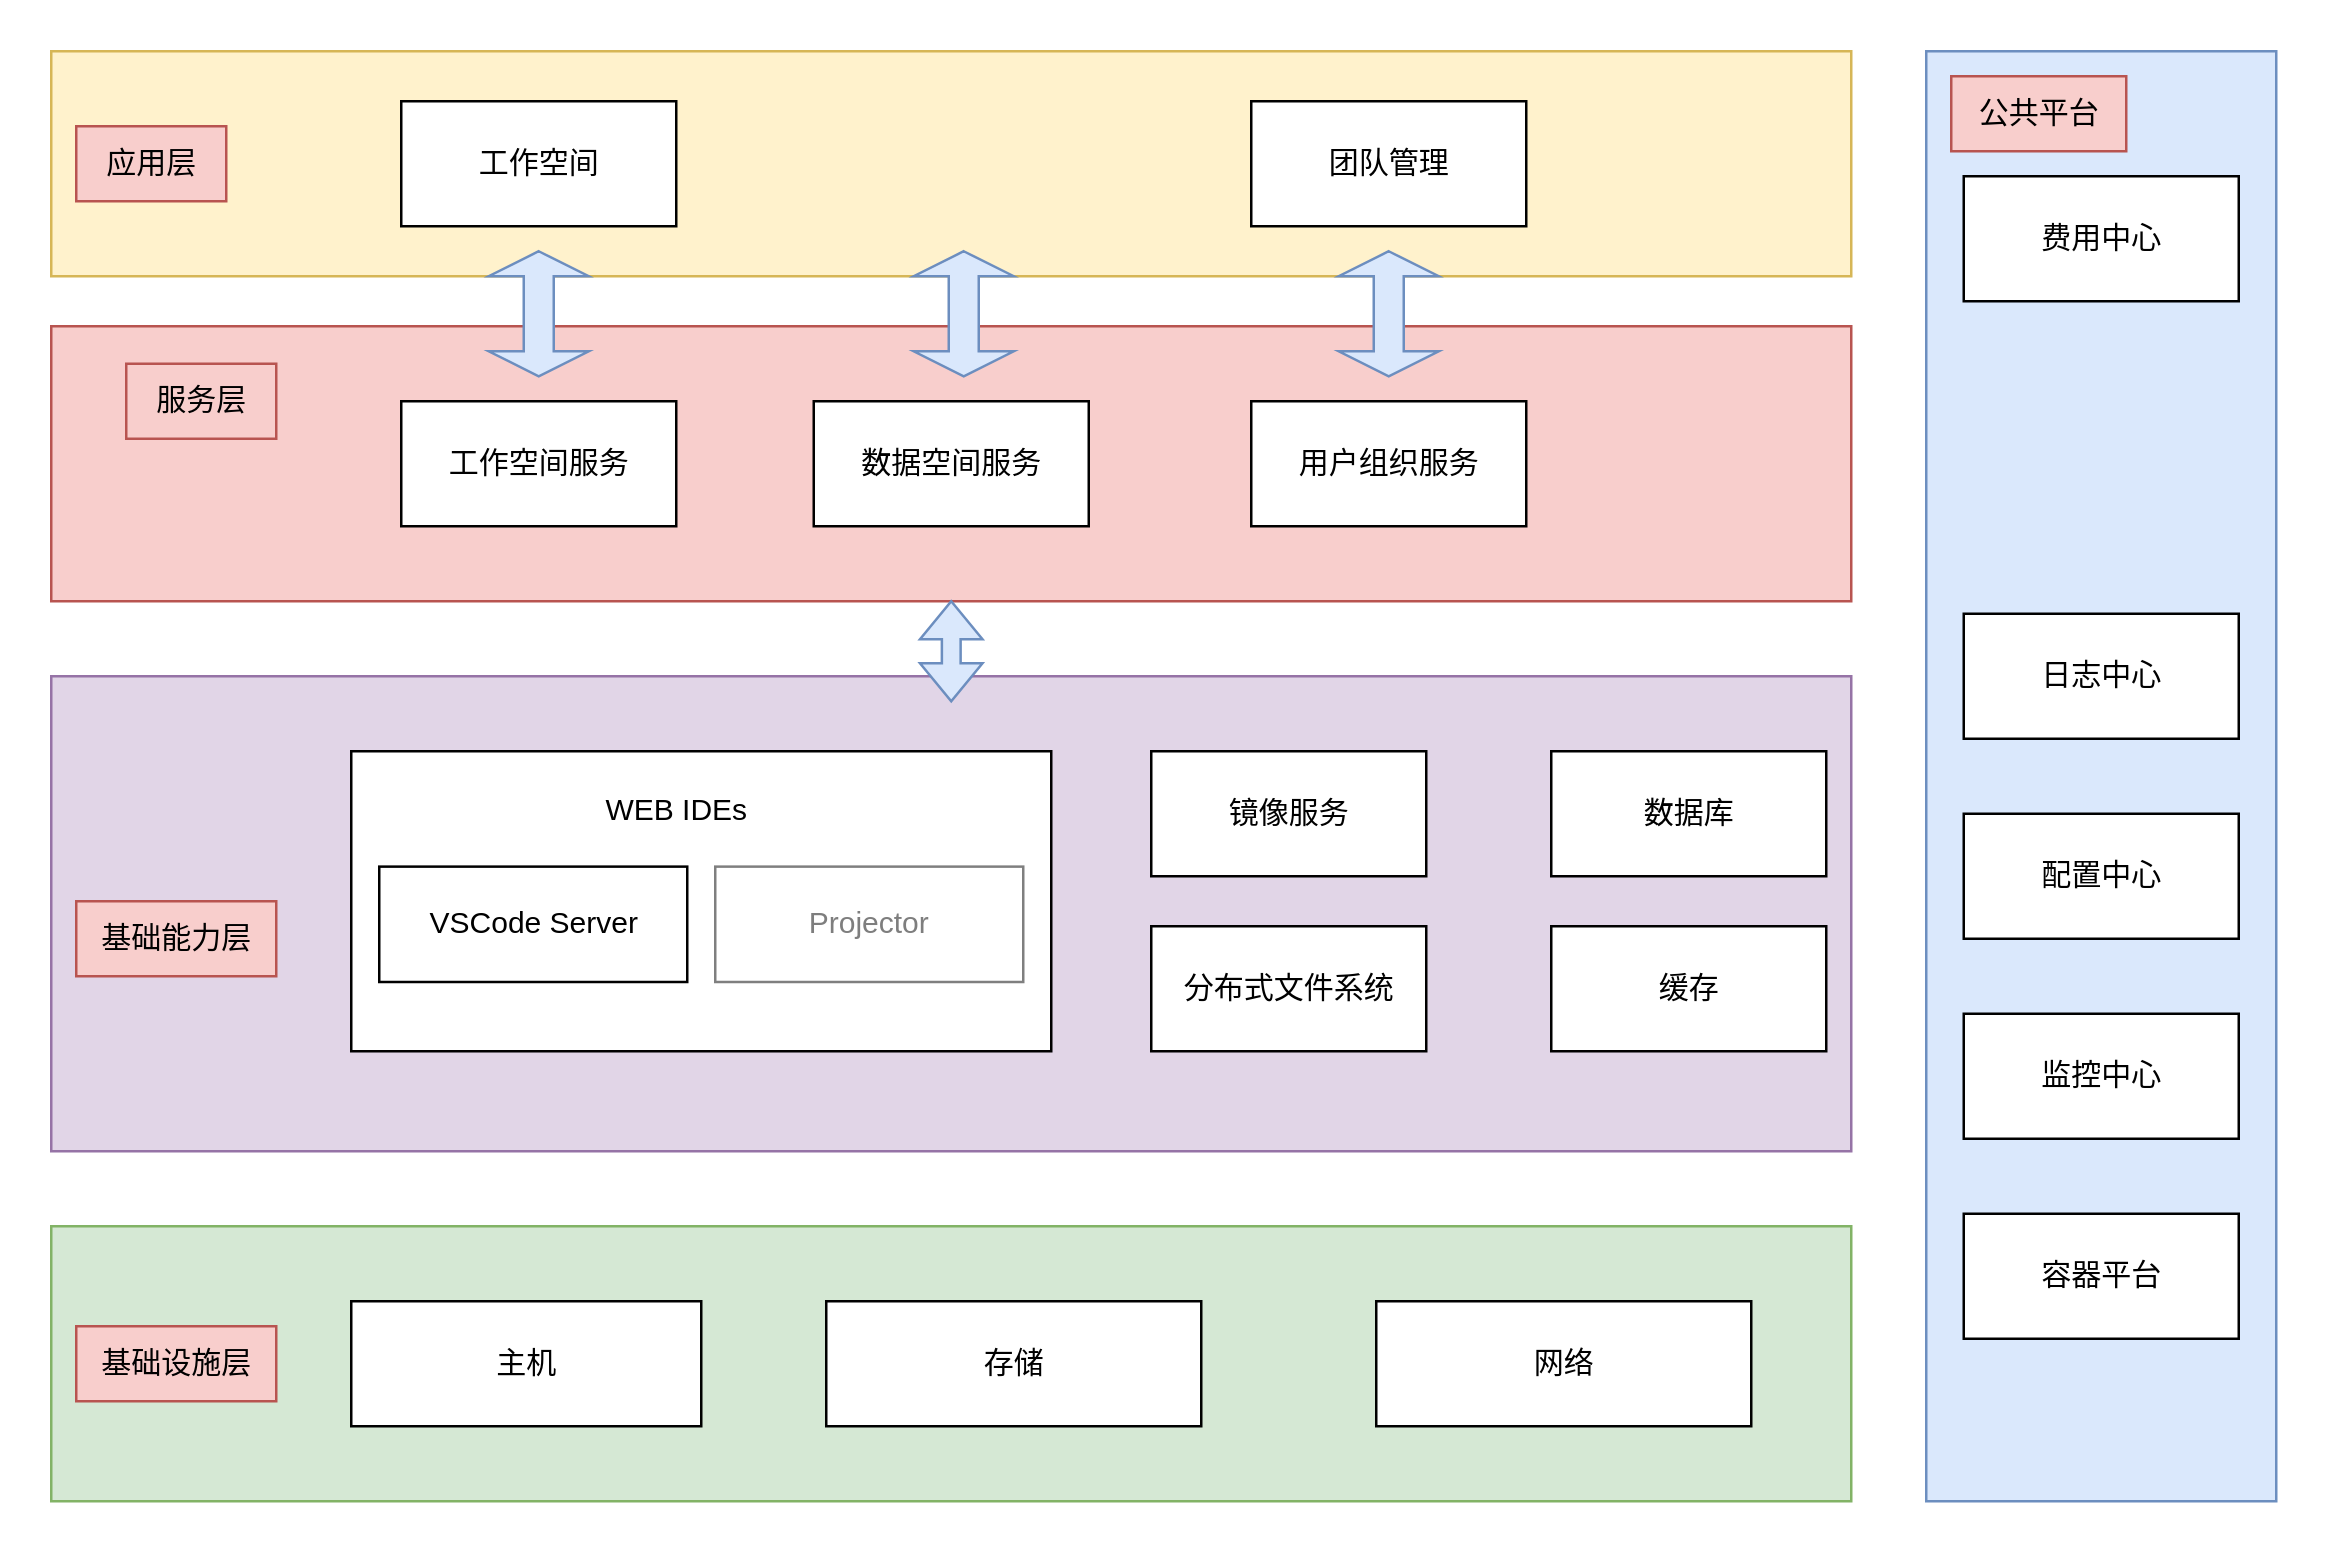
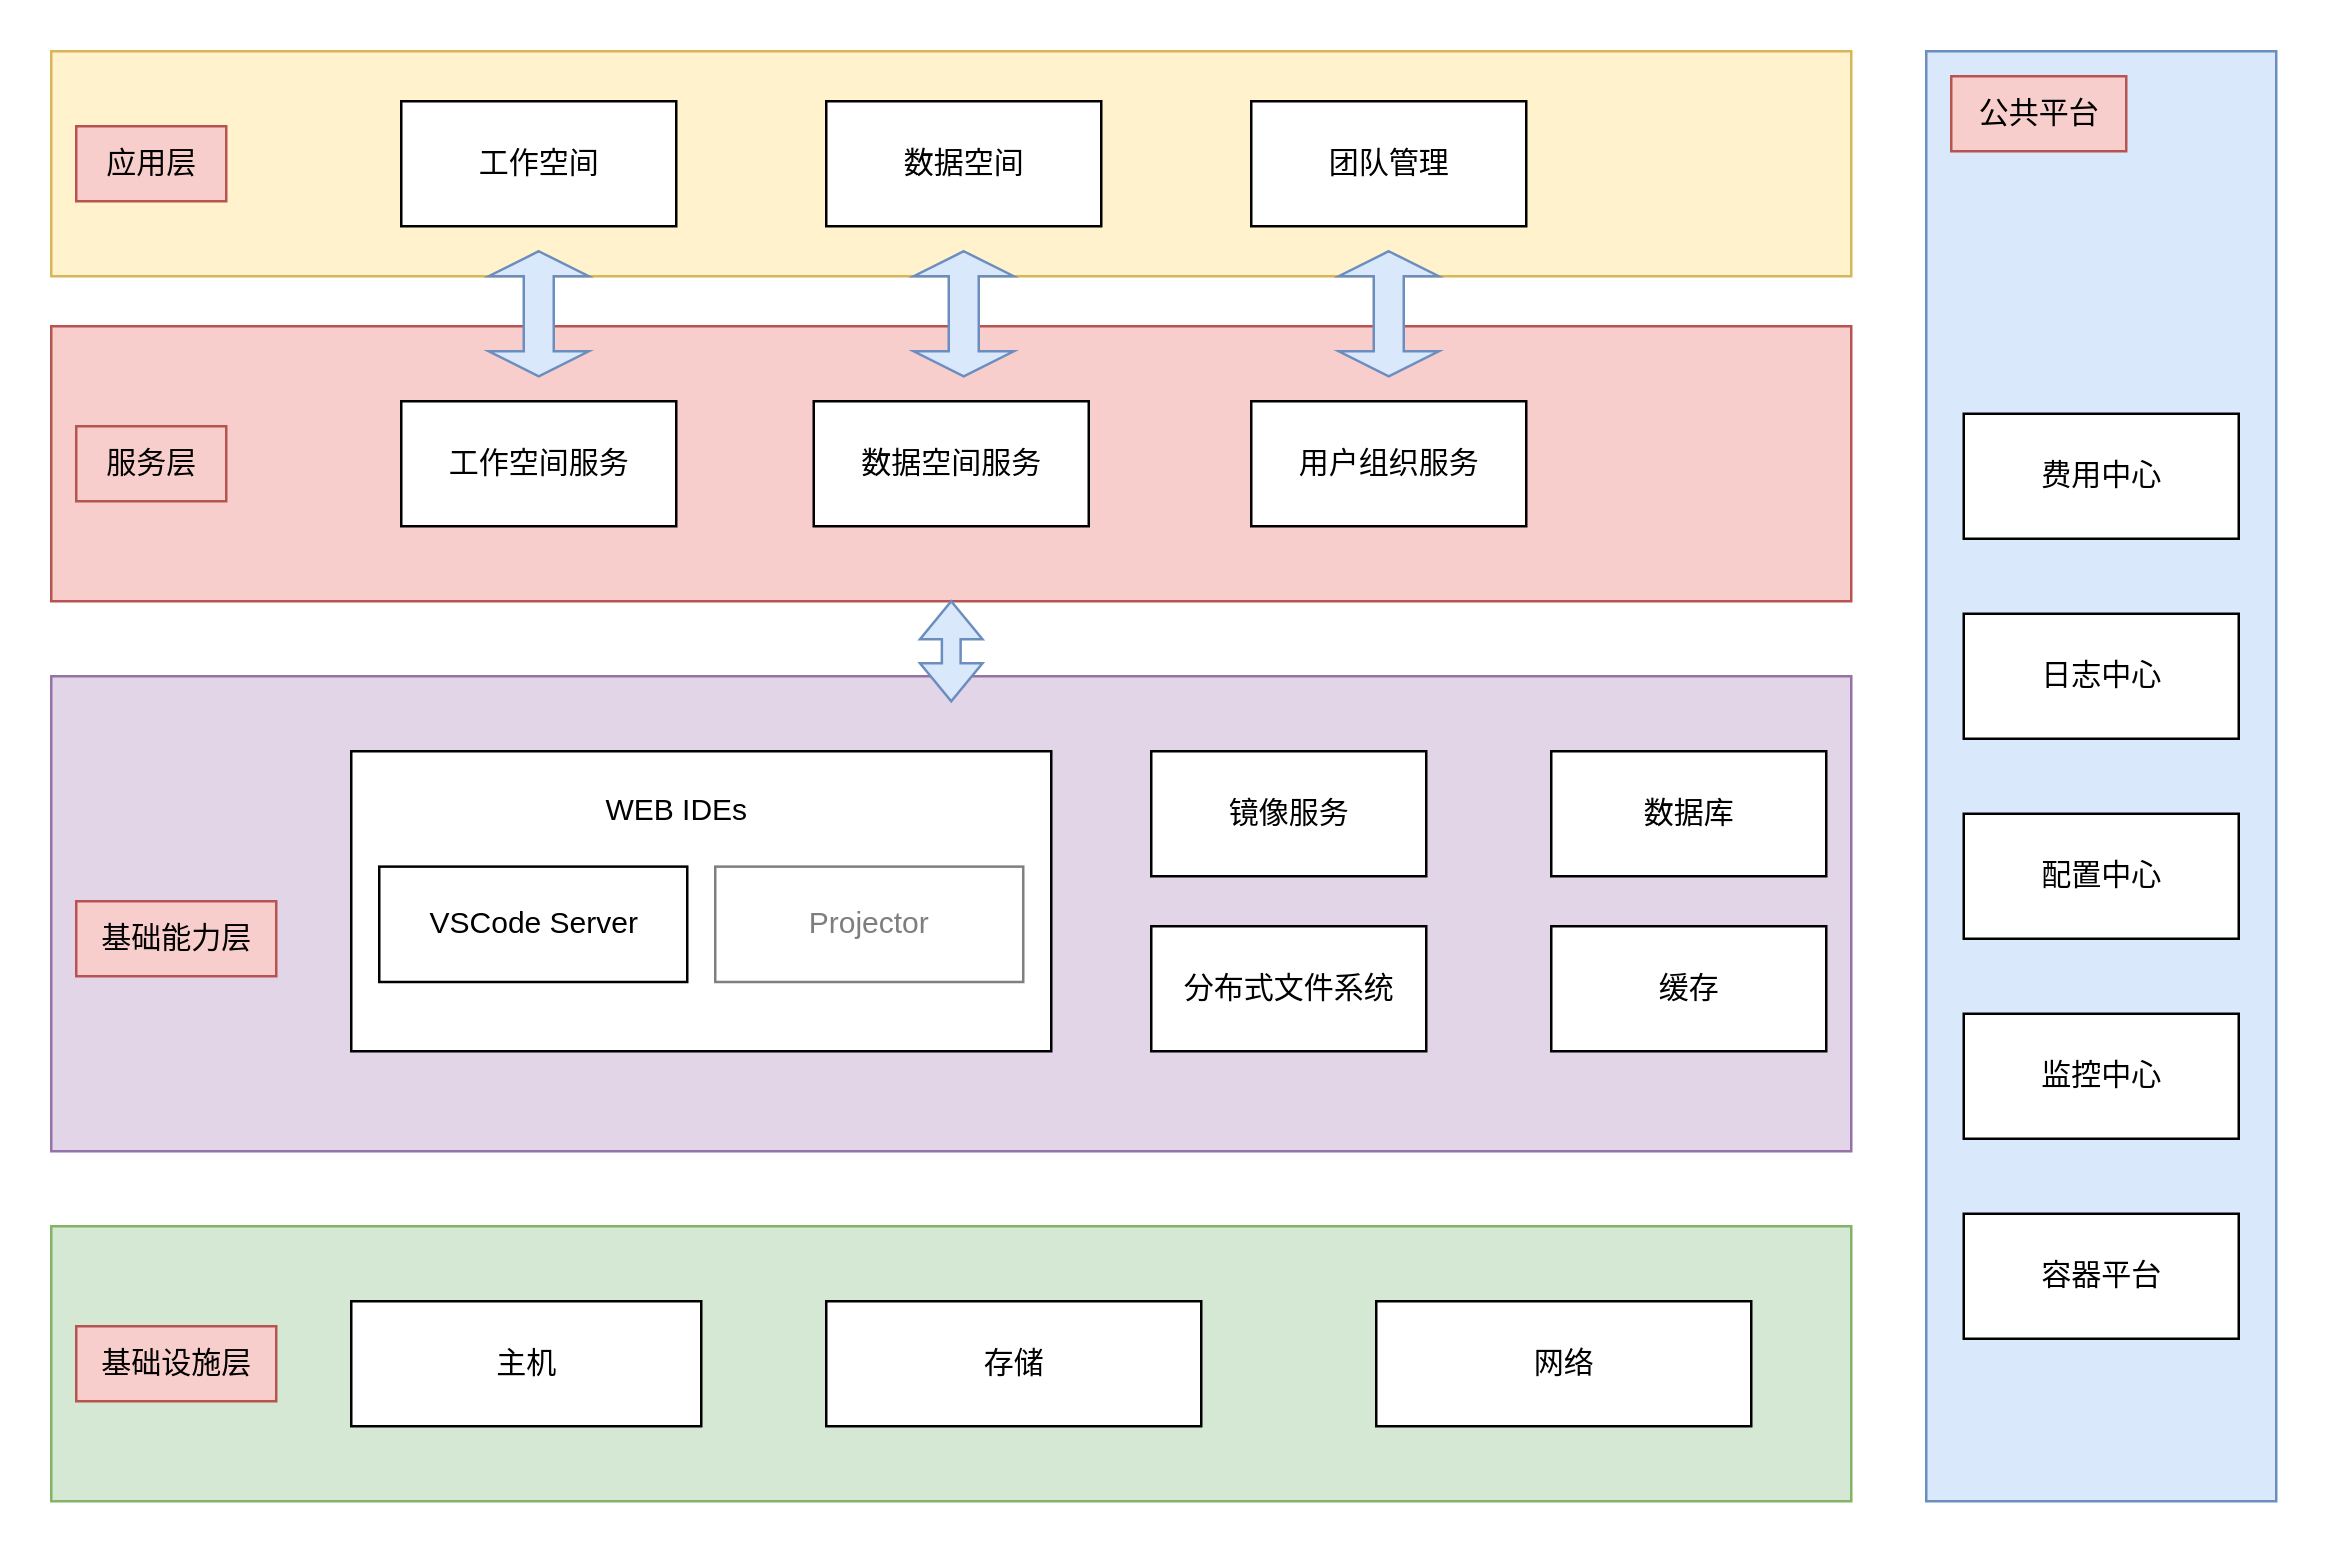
none -> (964, 164)
(2101, 239) -> (2101, 476)
(201, 401) -> (151, 464)
